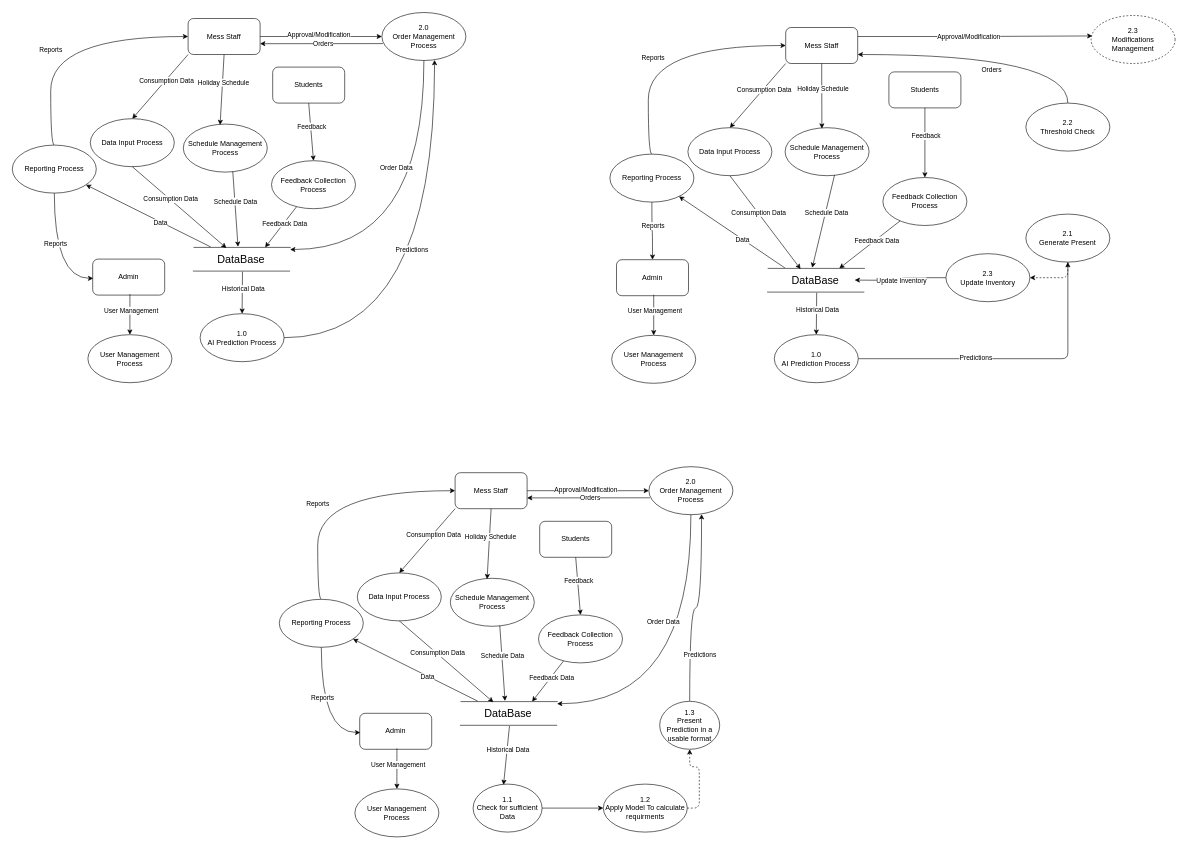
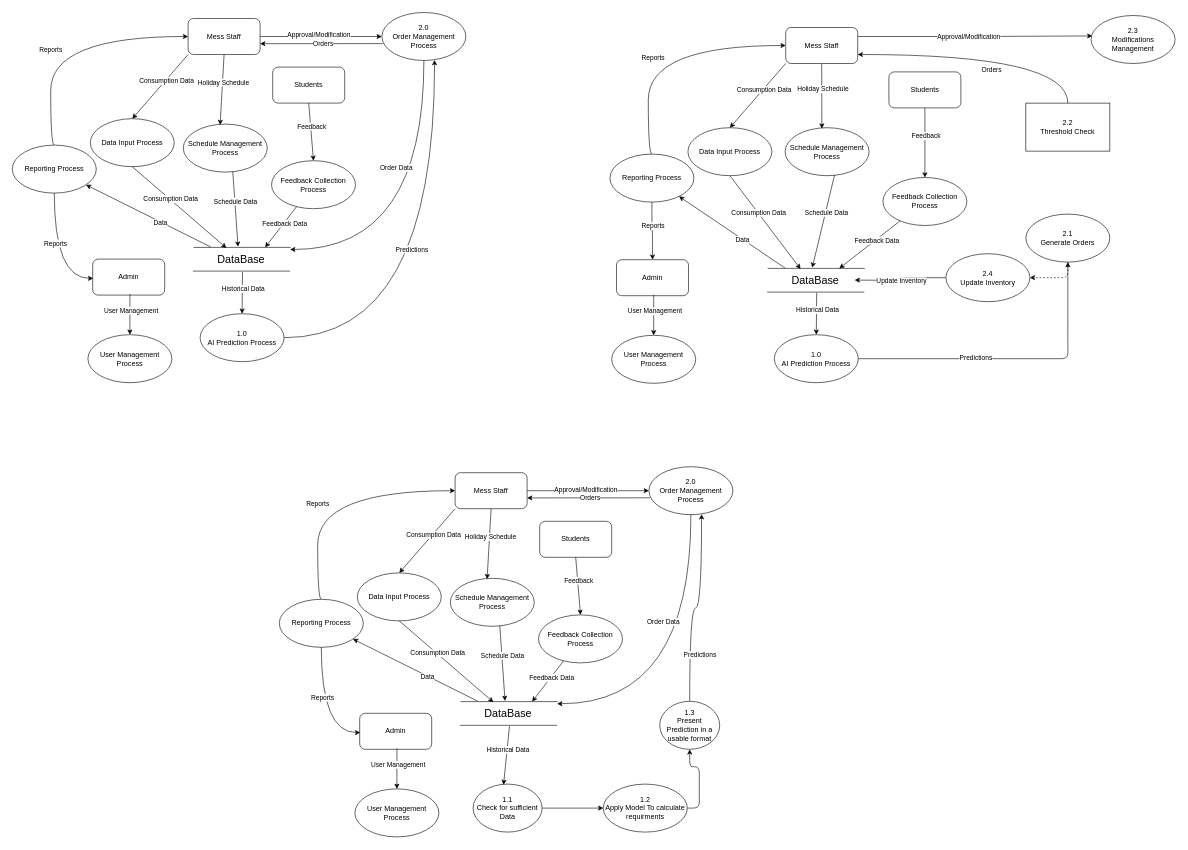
(1133, 39) -> (1133, 39)
(1068, 127) -> (1068, 127)
(1068, 238) -> (1068, 238)
(988, 278) -> (988, 278)
(699, 773) -> (699, 773)
